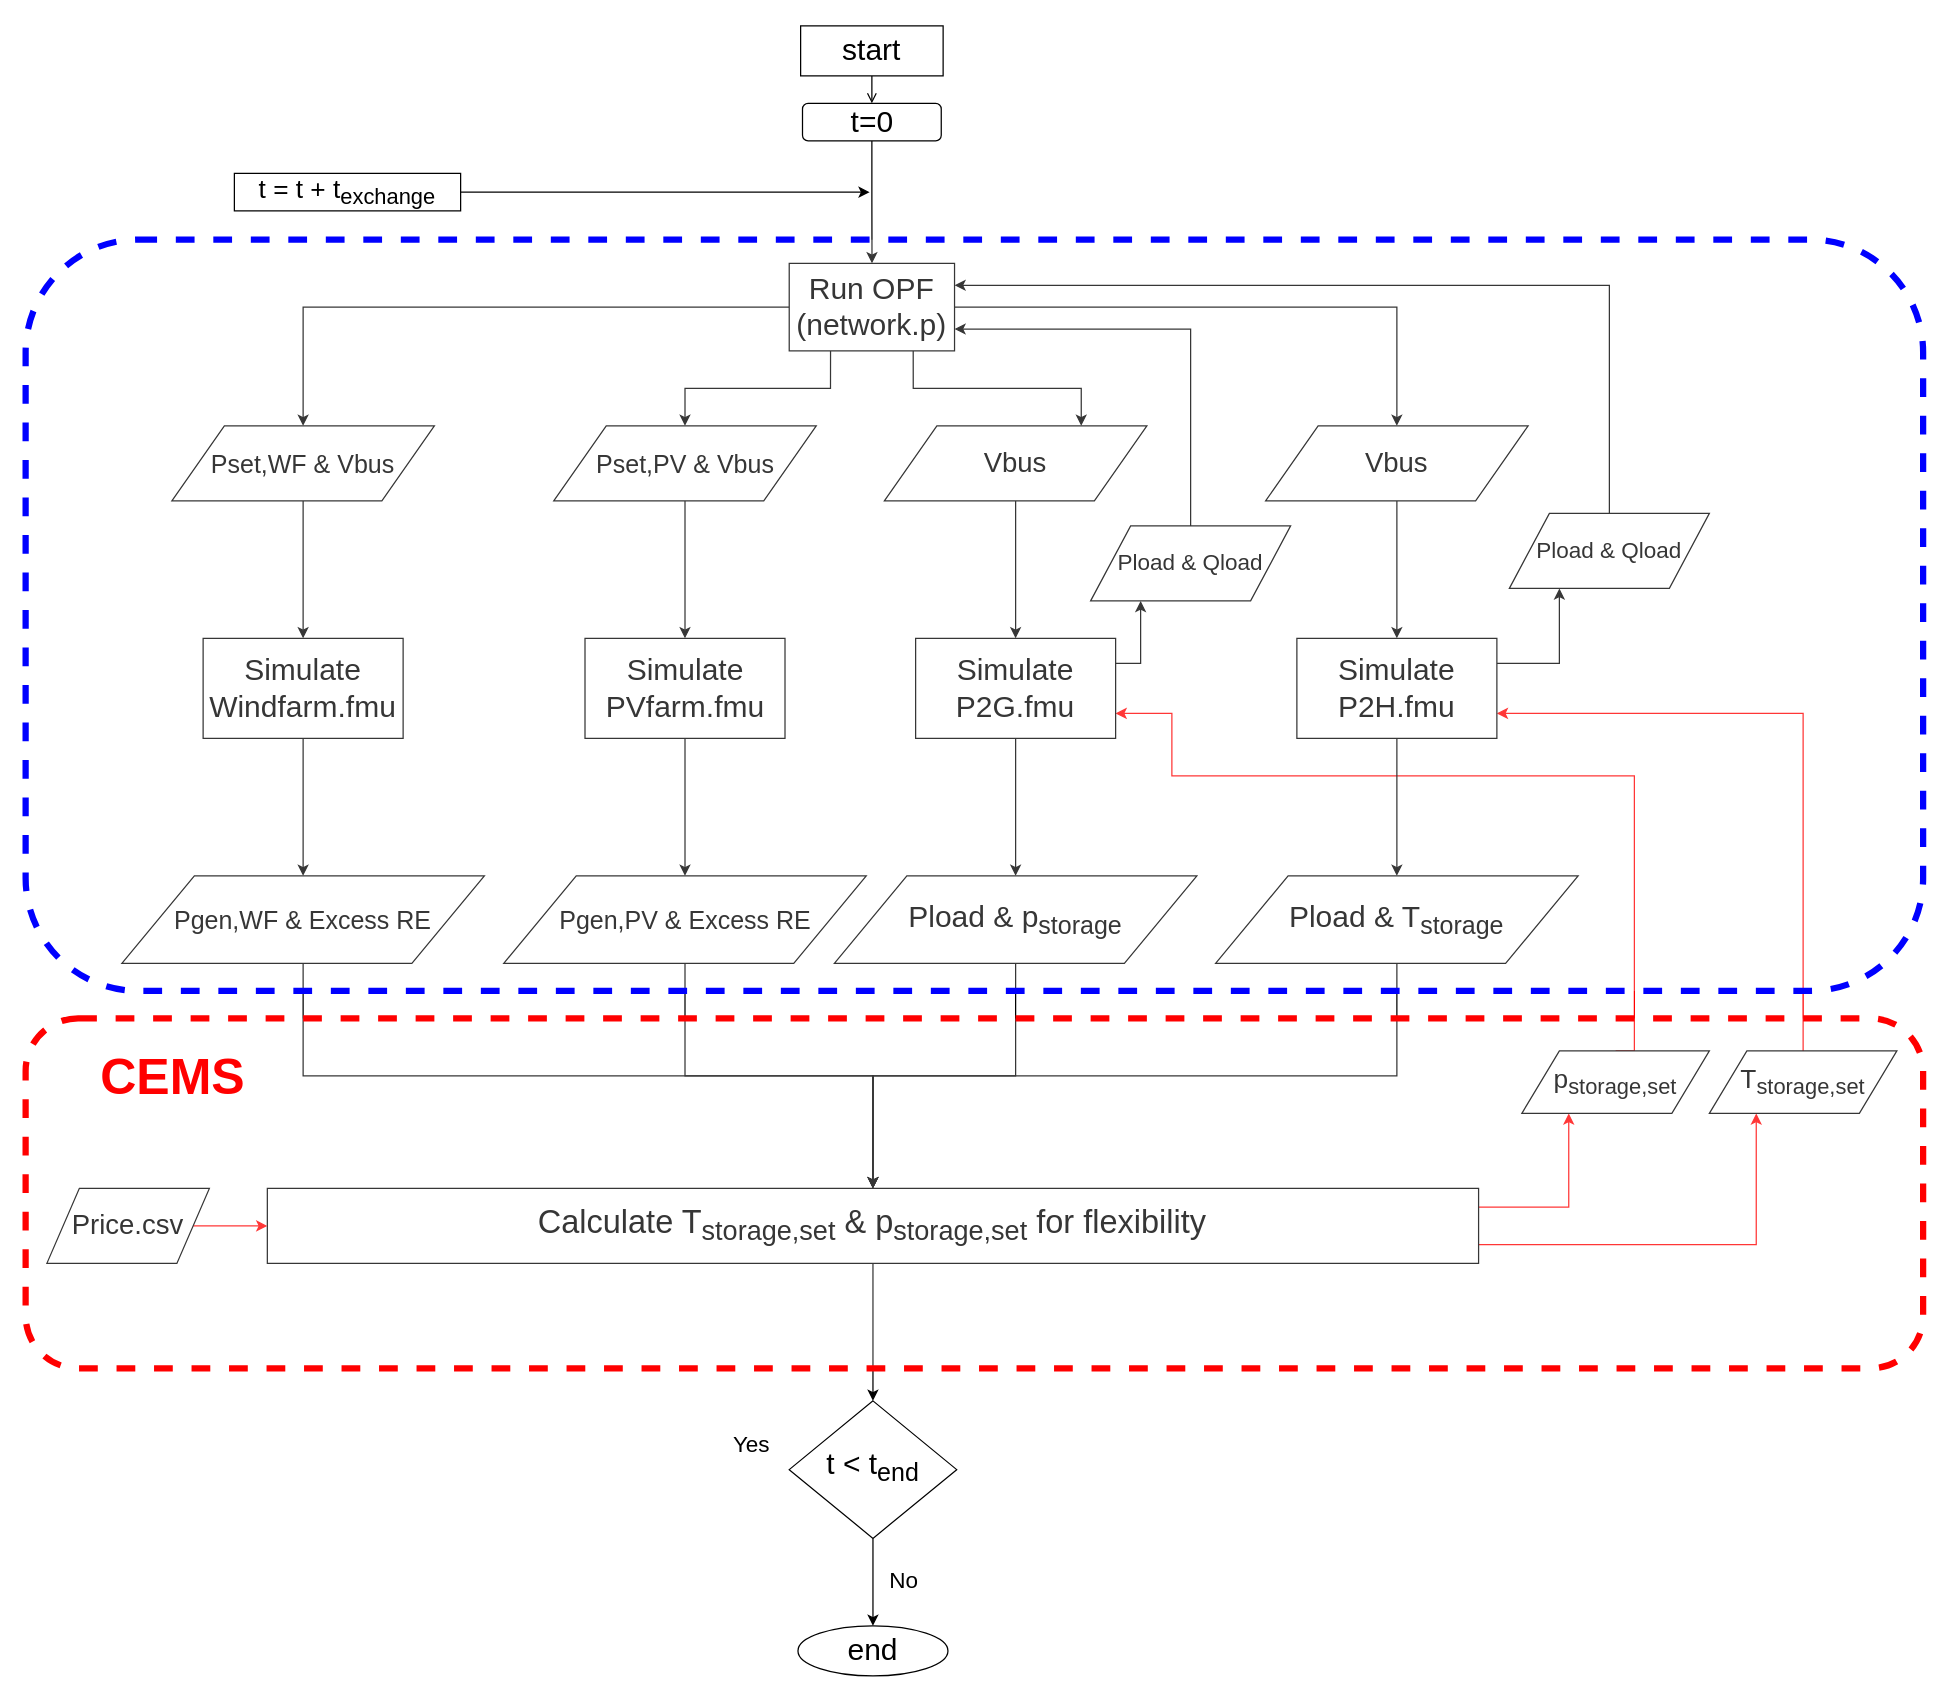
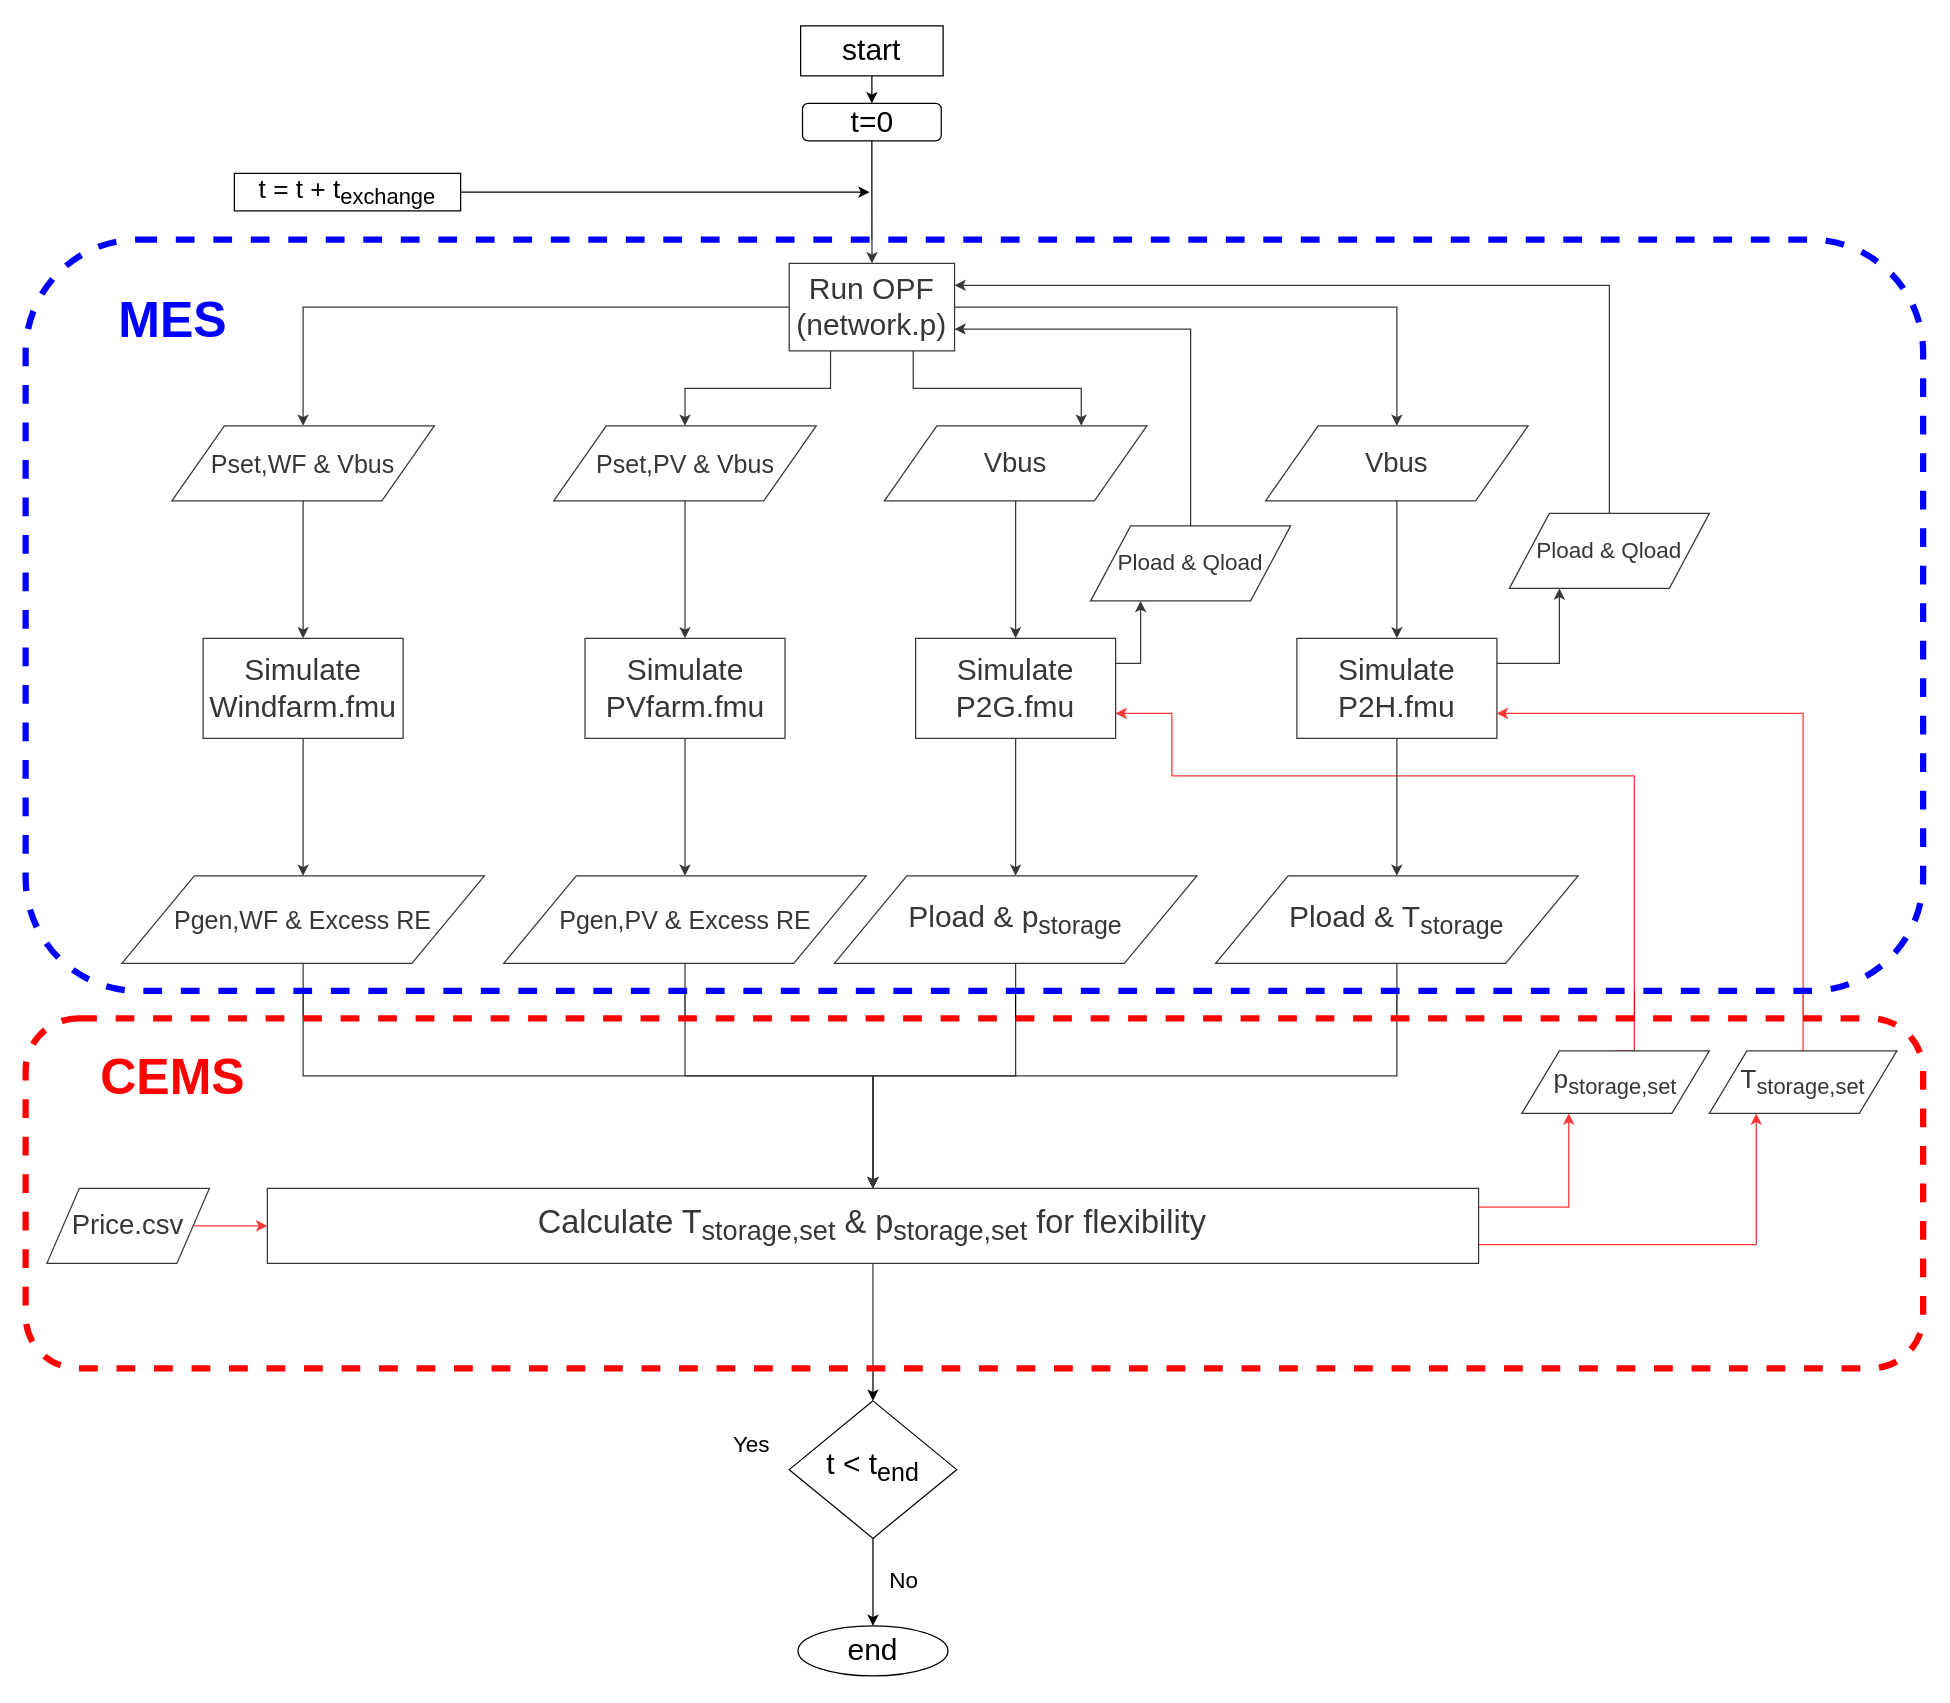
(872, 95) -> (872, 93)
none -> (174, 318)
